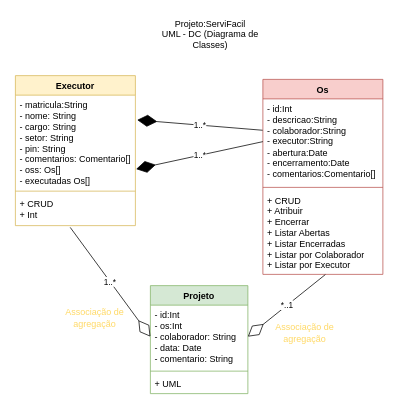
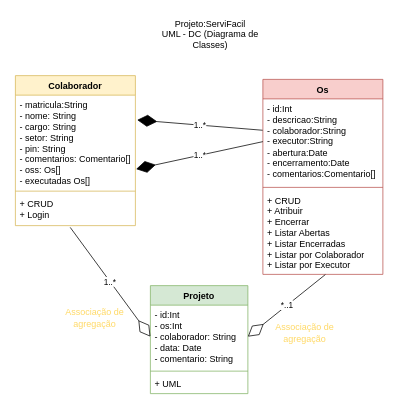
(75, 86) -> (75, 86)
(34, 210) -> (35, 210)
